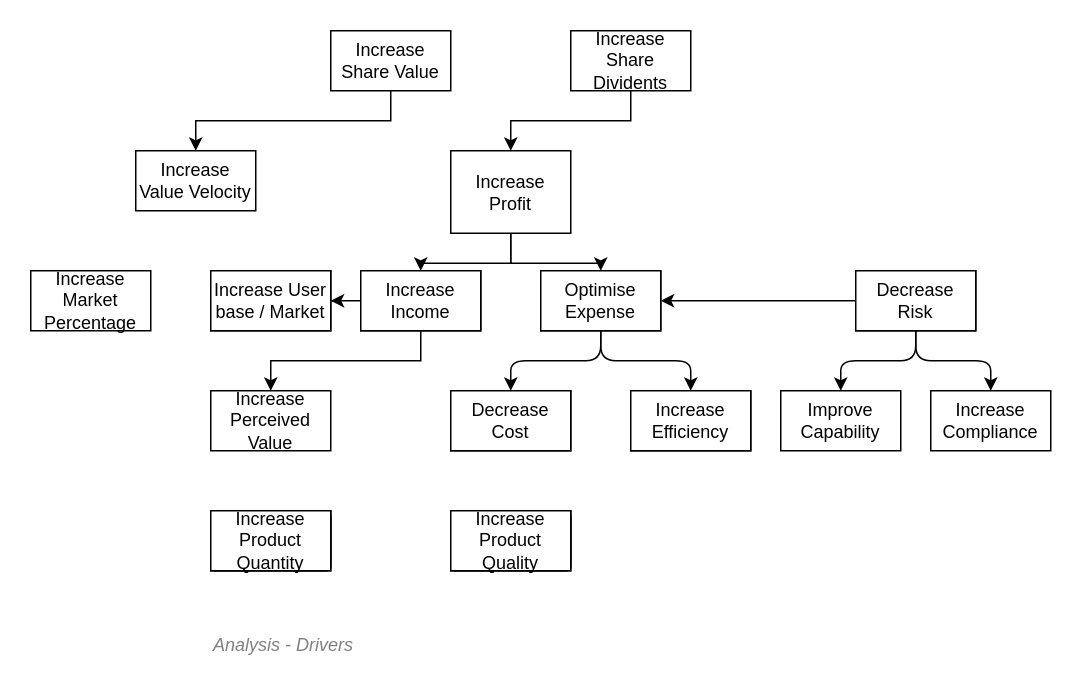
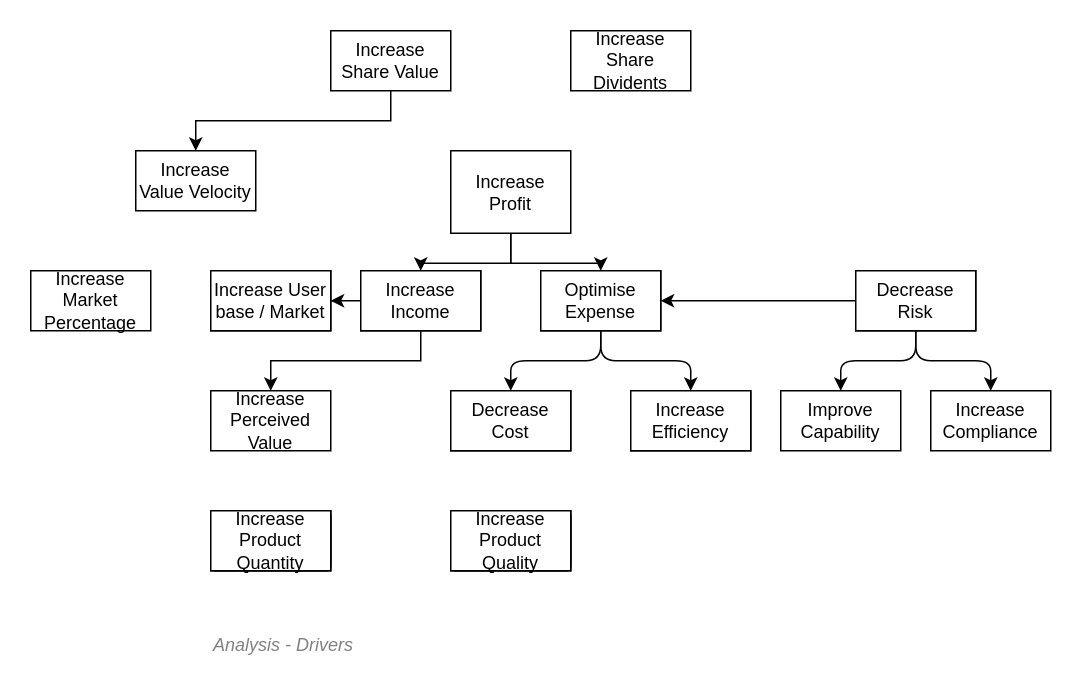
(576, 121) -> none
